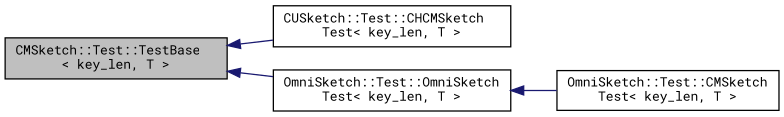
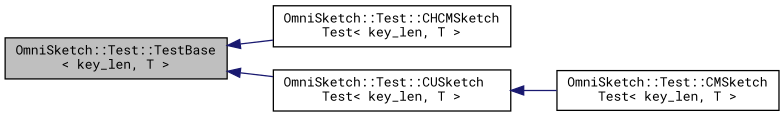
(392, 26) -> (392, 26)
(116, 58) -> (116, 58)
(392, 90) -> (392, 90)
